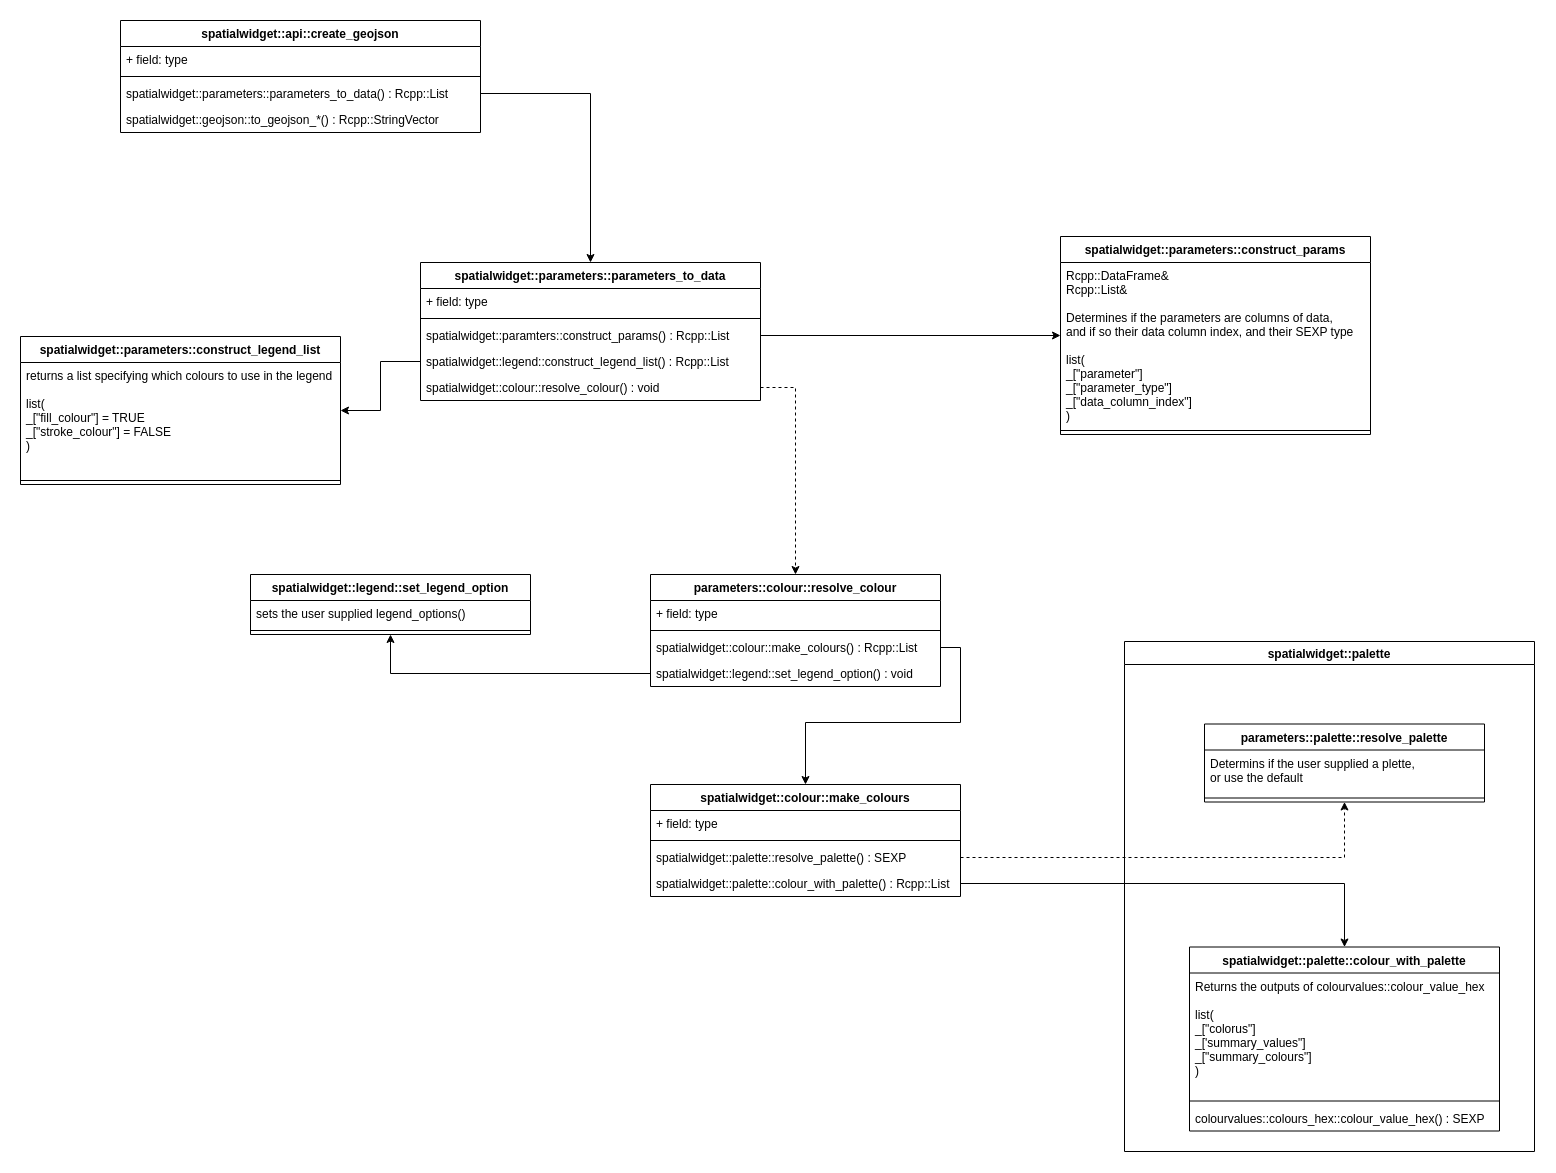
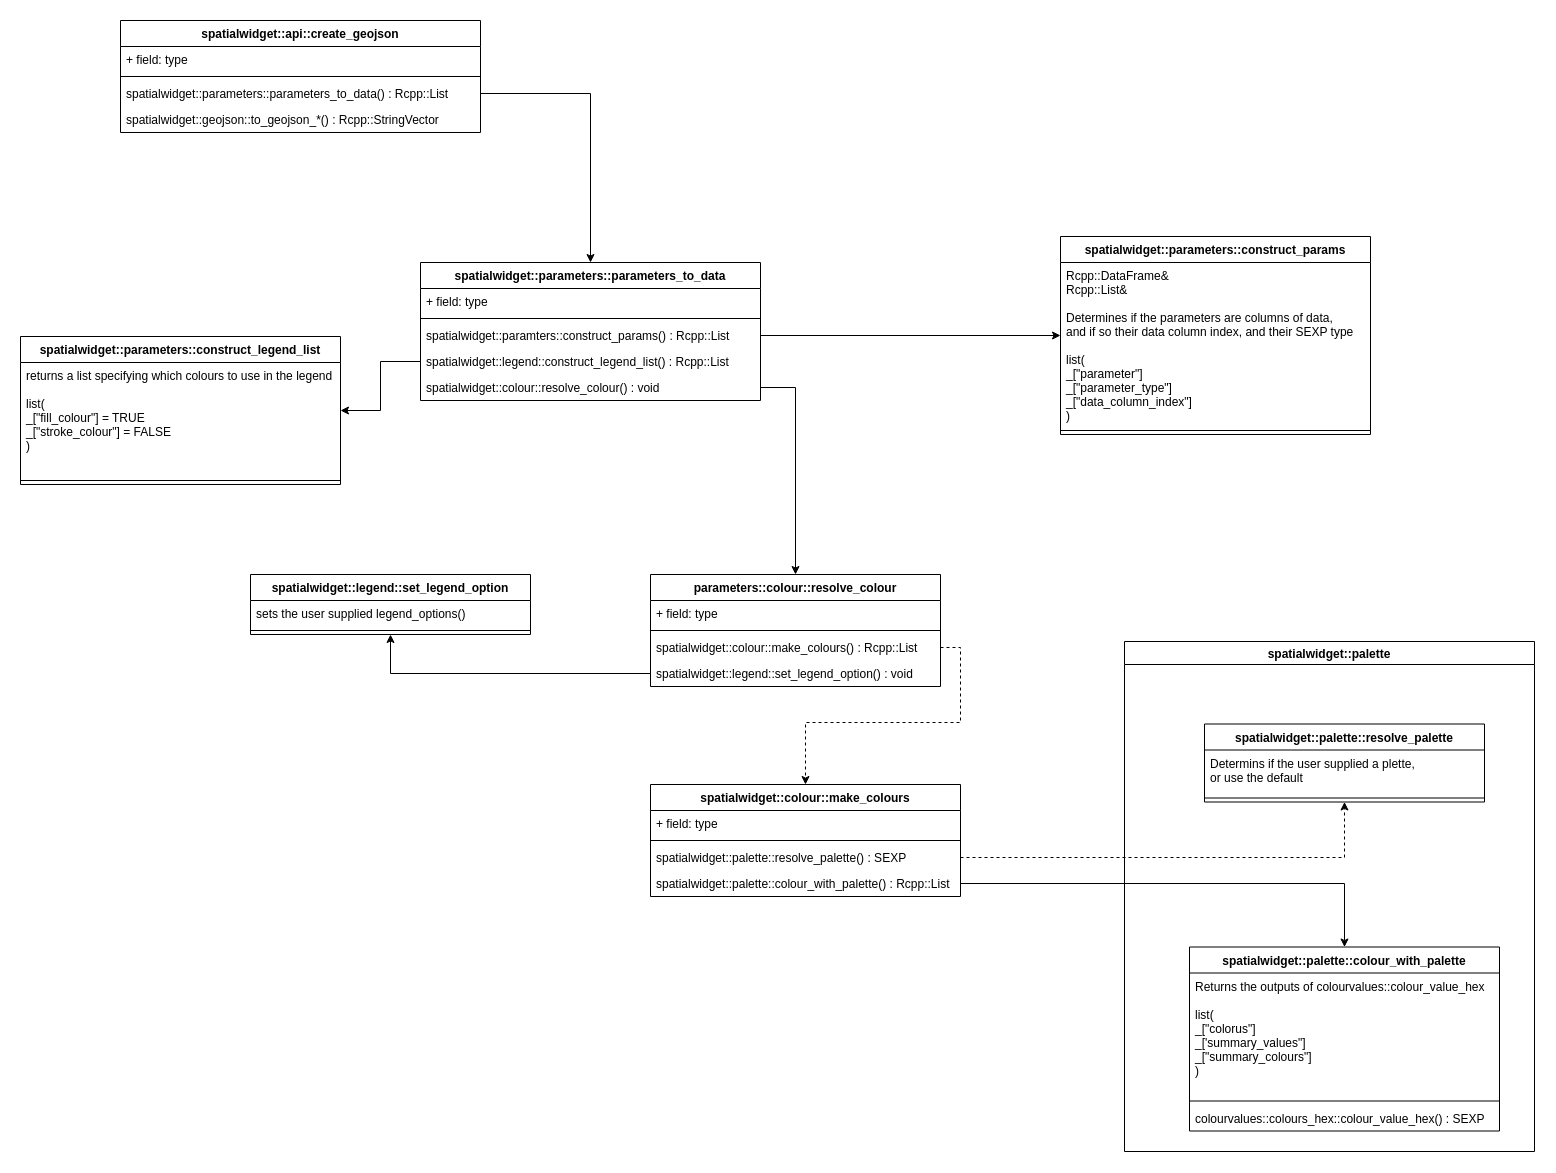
(796, 461) -> (796, 461)
(903, 723) -> (903, 723)
(1344, 738) -> (1344, 738)
